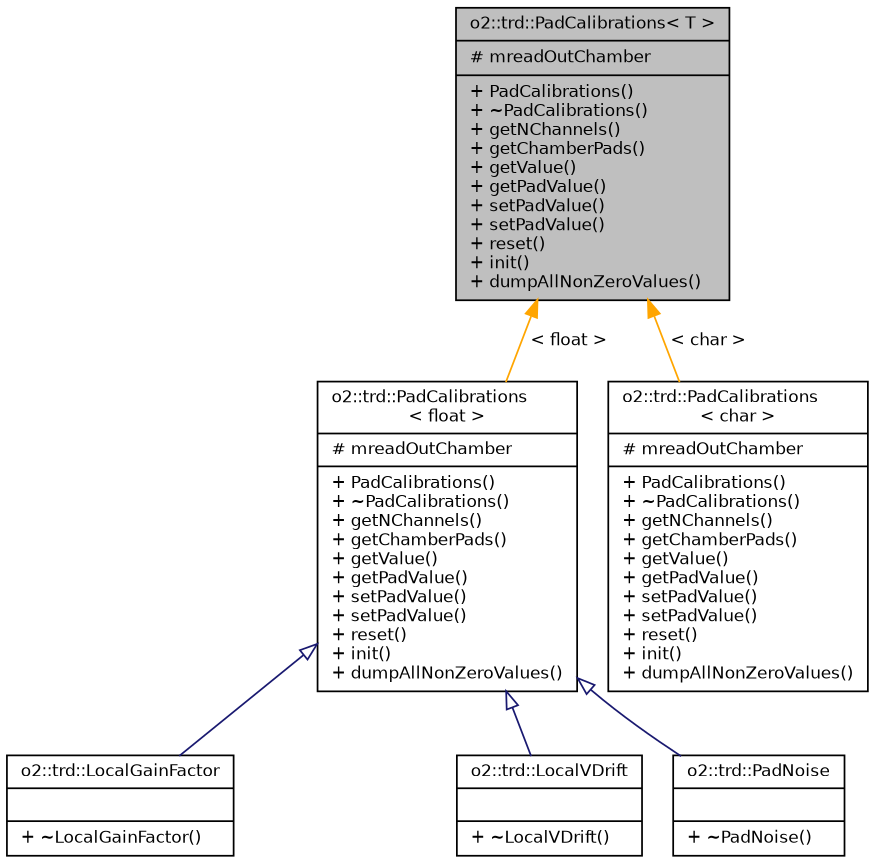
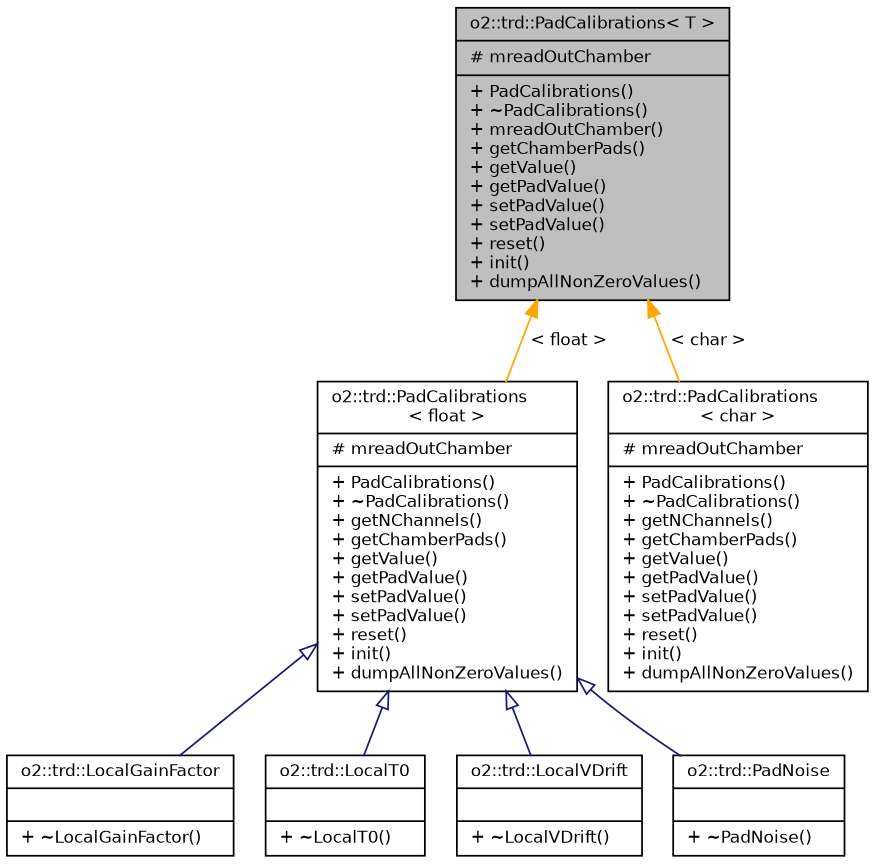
(546, 130) -> (567, 130)
none -> (345, 806)
